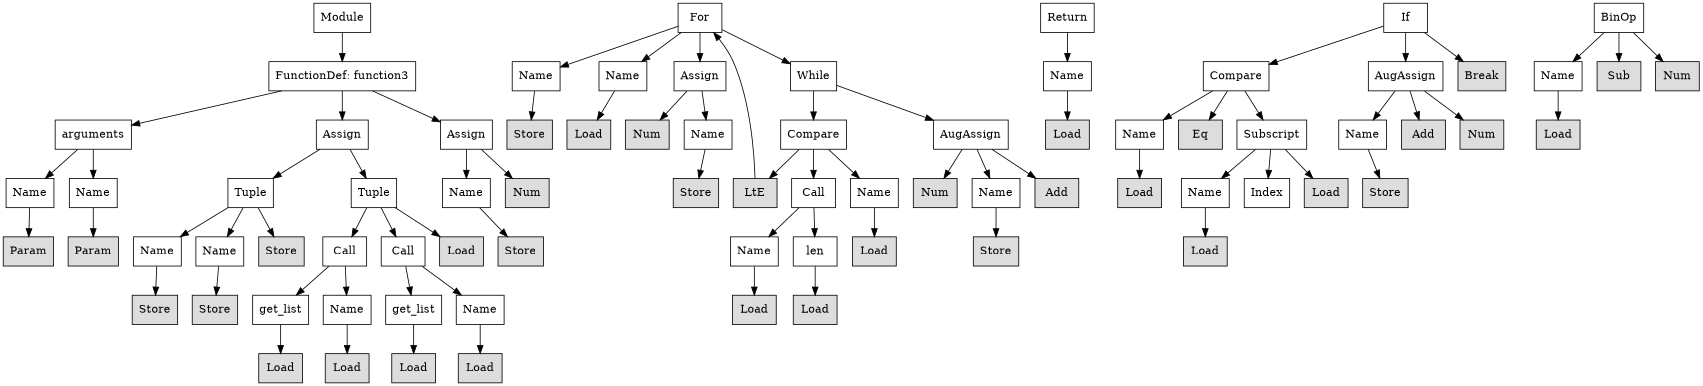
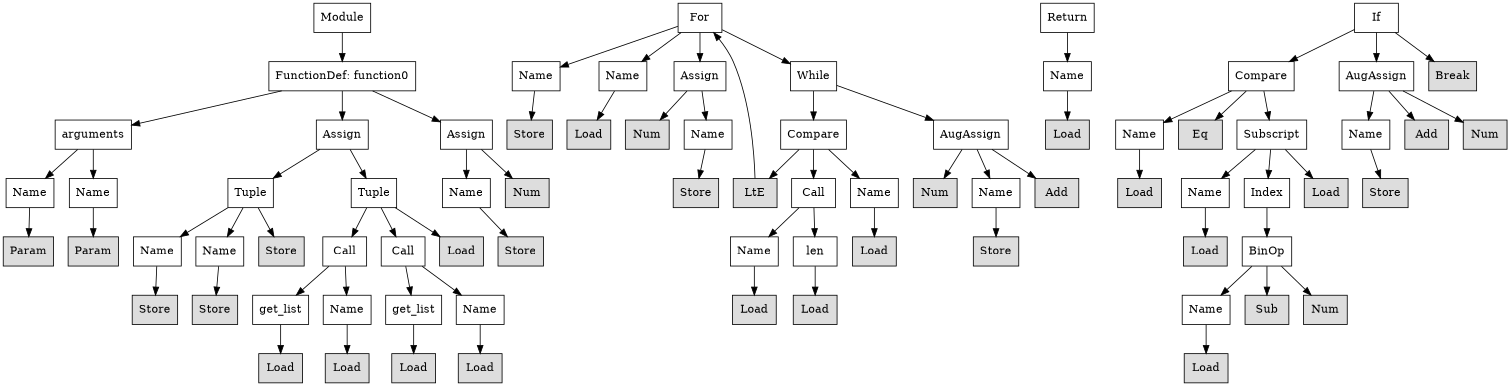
(342, 76) -> (342, 76)
none -> (1267, 218)
